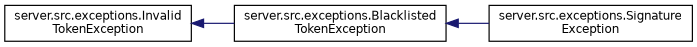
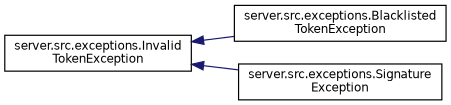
(474, 23) -> (221, 68)
